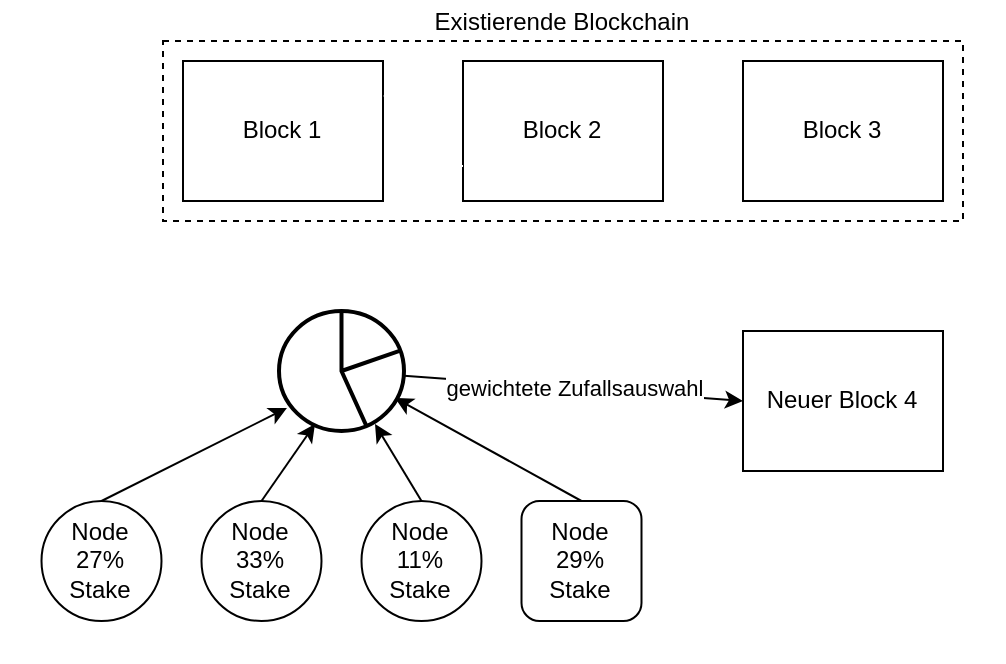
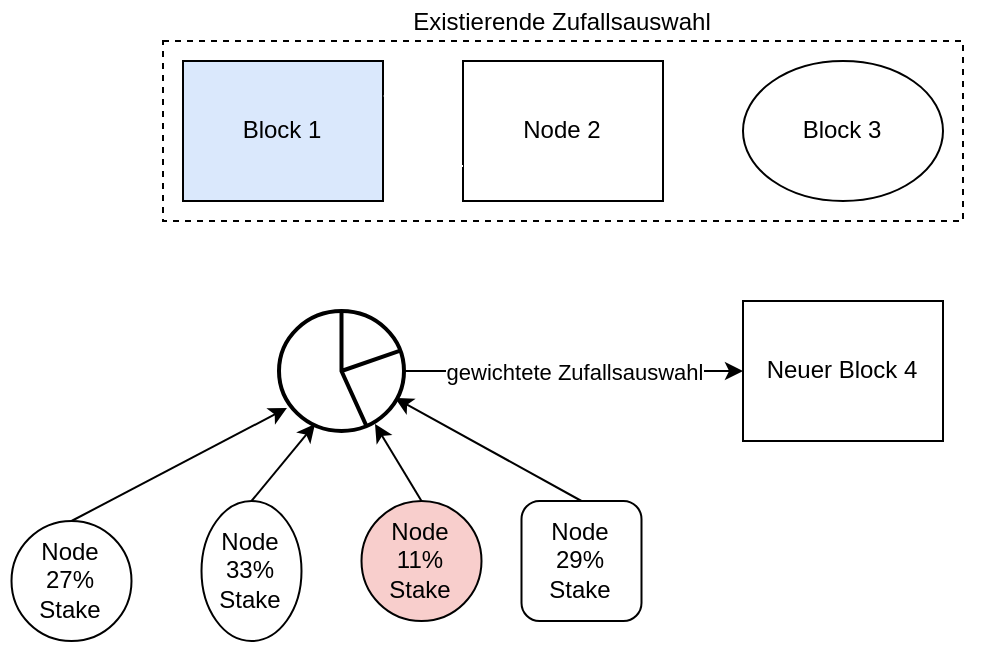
(563, 21) -> (563, 21)
(283, 131) -> (283, 131)
(563, 131) -> (563, 131)
(843, 131) -> (843, 131)
(843, 401) -> (843, 371)
(102, 561) -> (72, 581)
(262, 561) -> (252, 571)
(422, 561) -> (422, 561)
